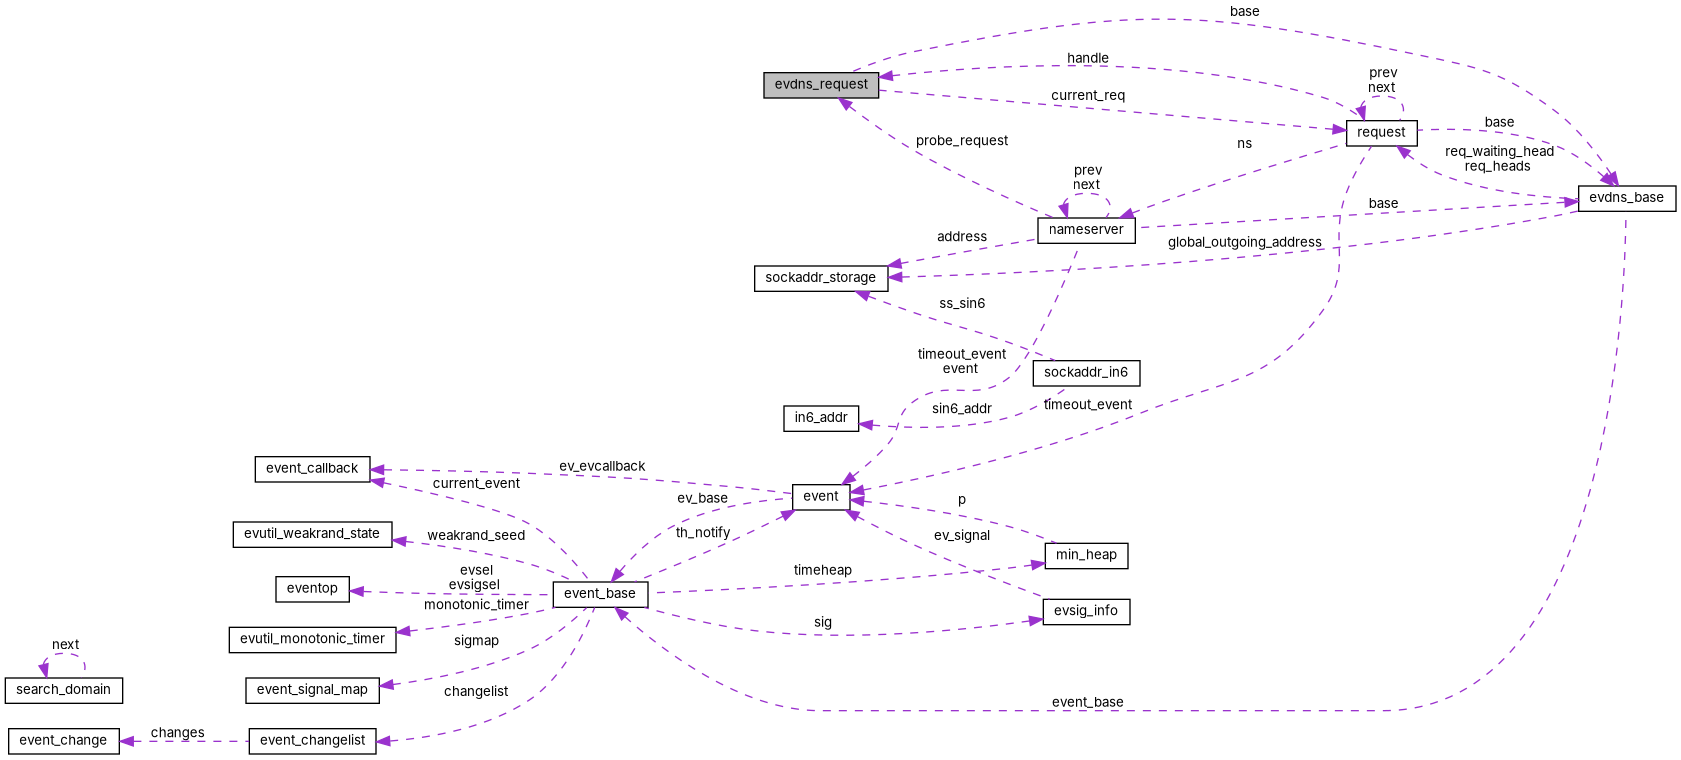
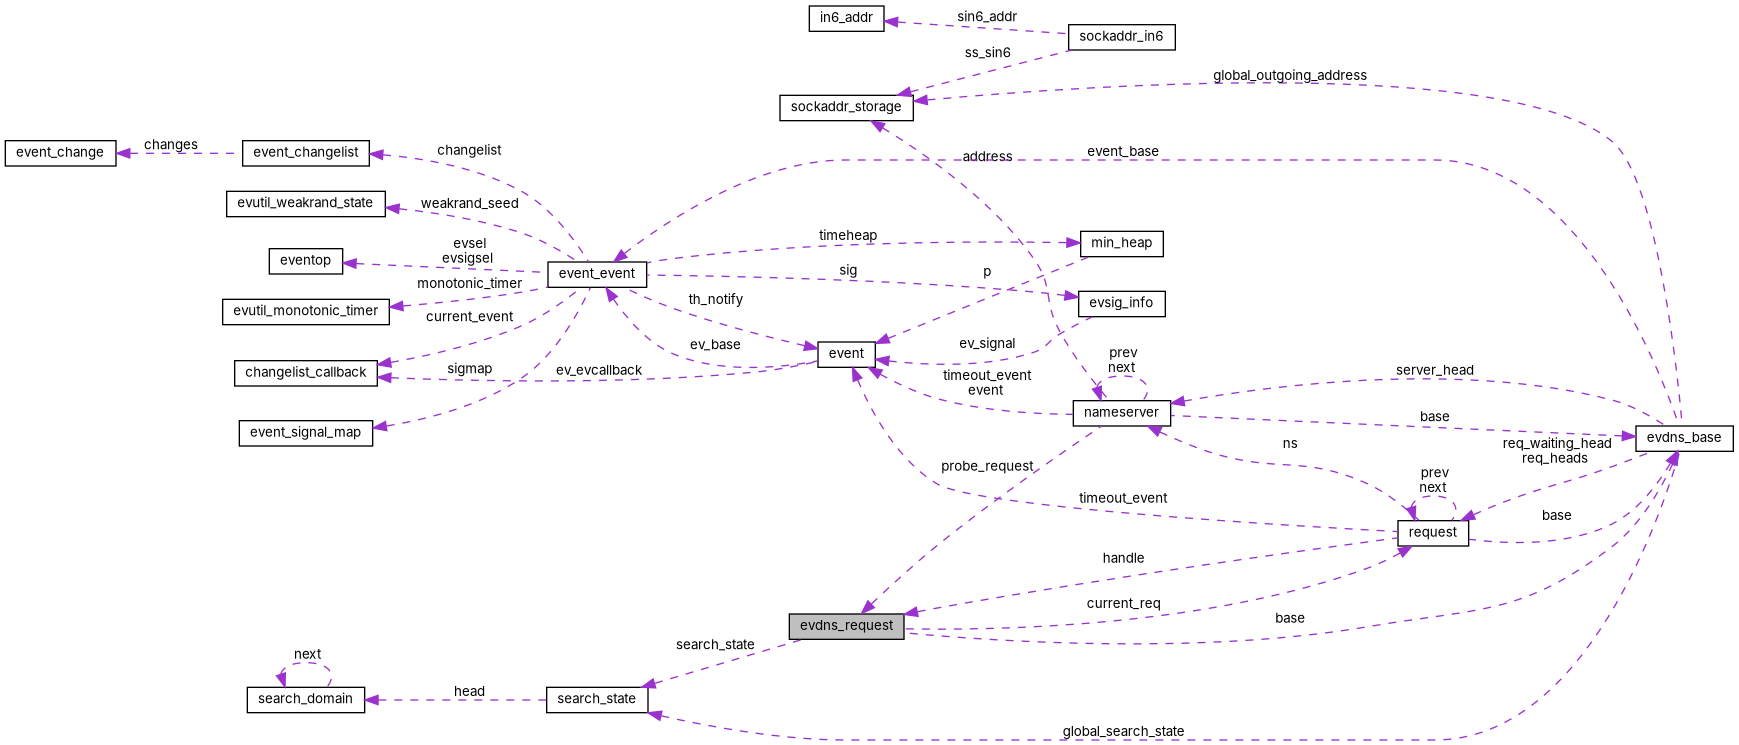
none -> (1428, 379)
(313, 469) -> (306, 373)
(601, 595) -> (597, 275)
none -> (597, 700)
